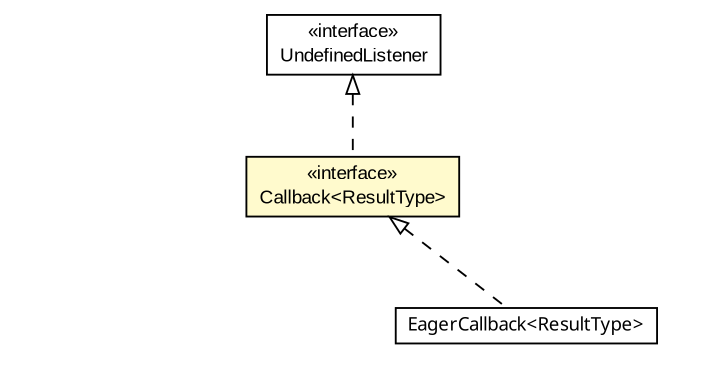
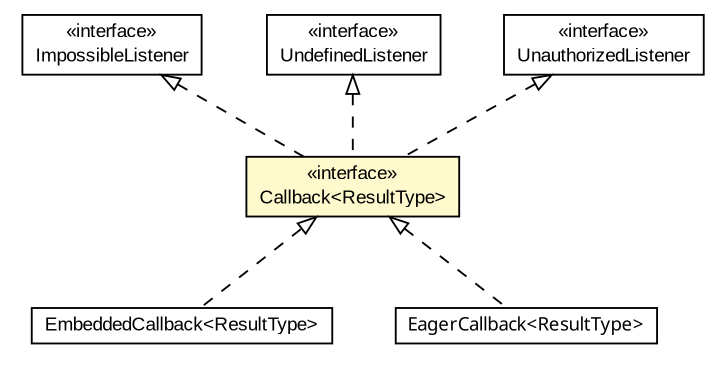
none -> (112, 45)
none -> (603, 45)
none -> (181, 325)
